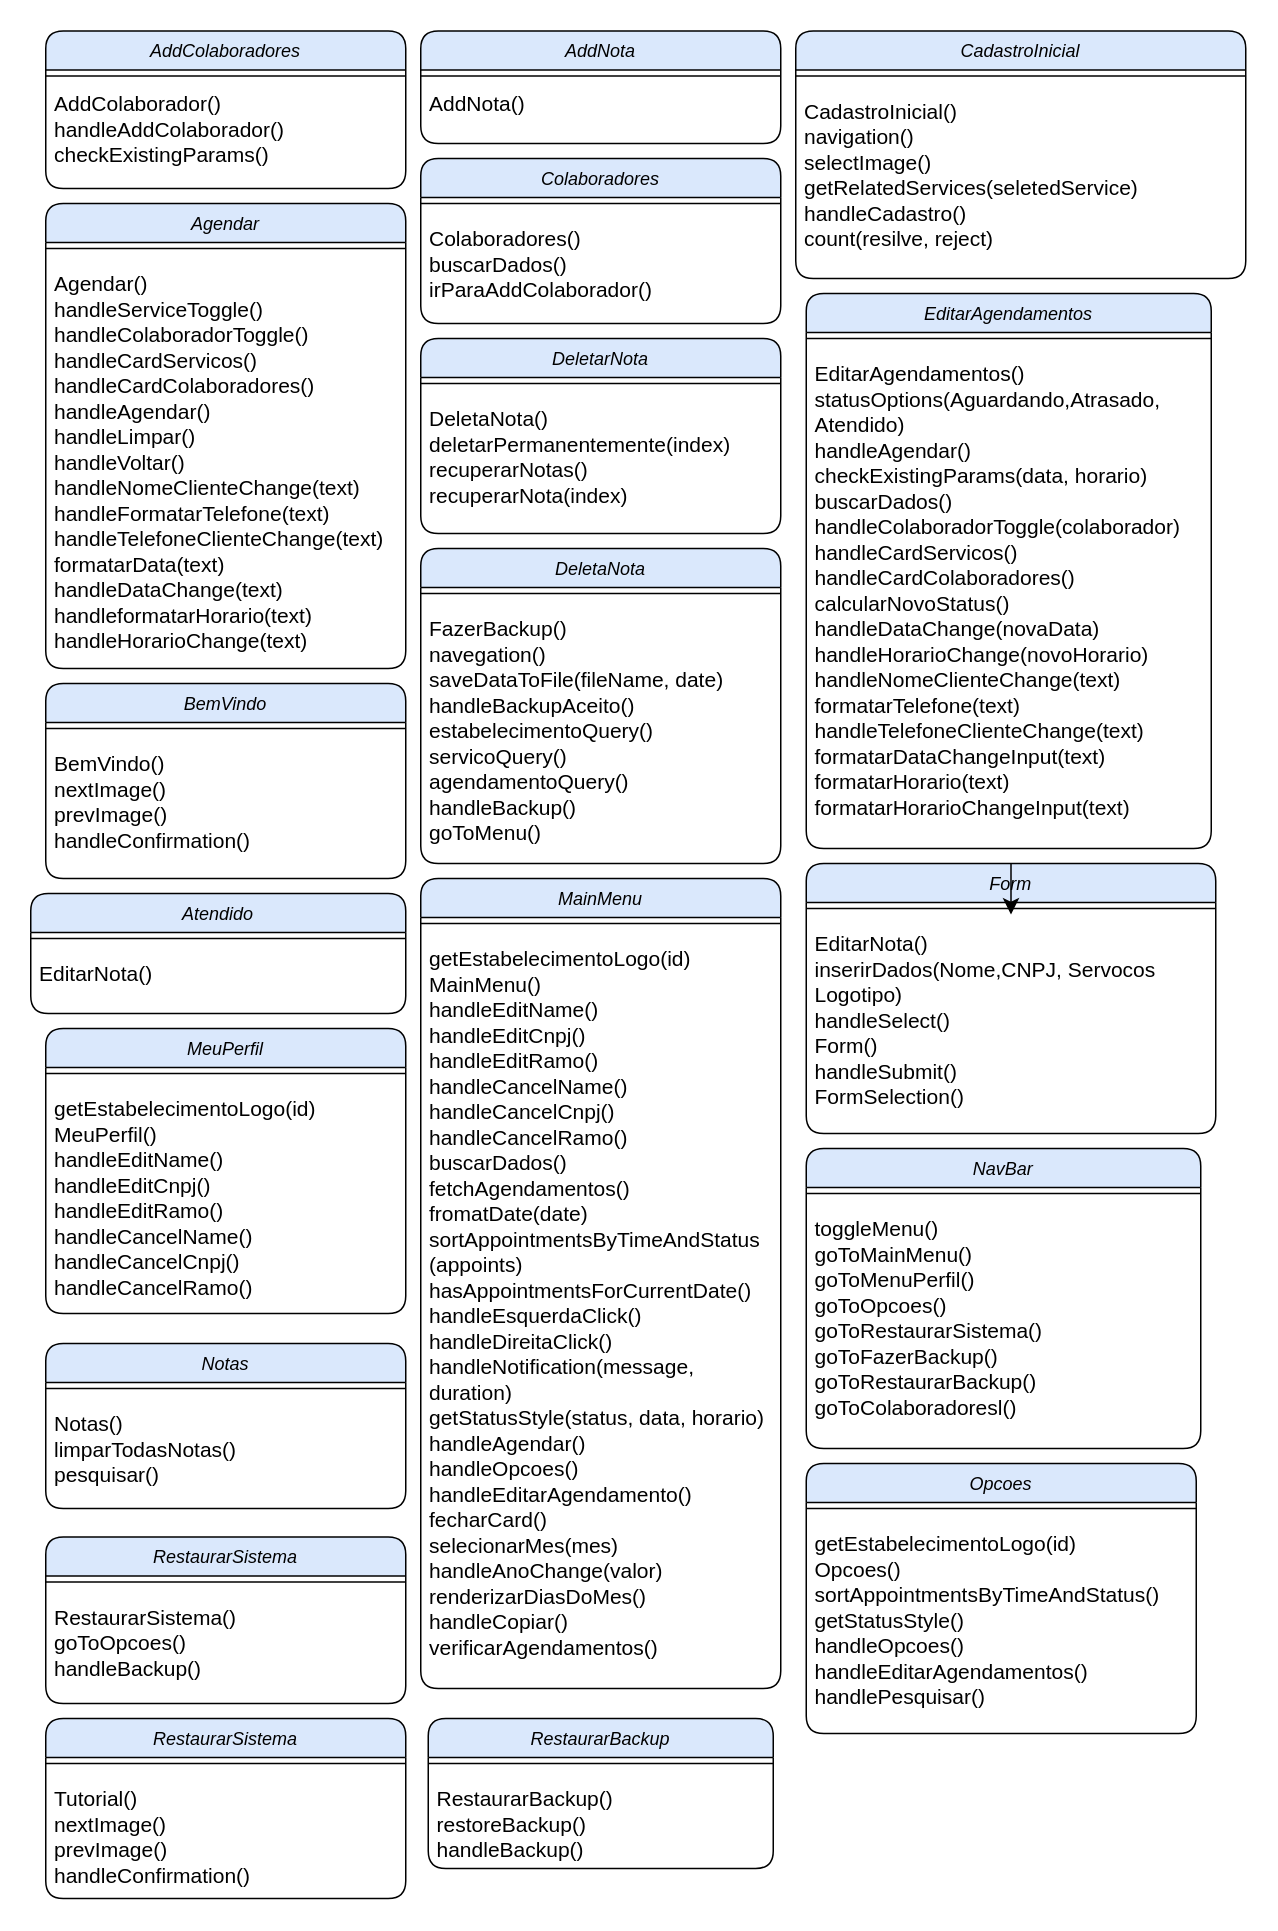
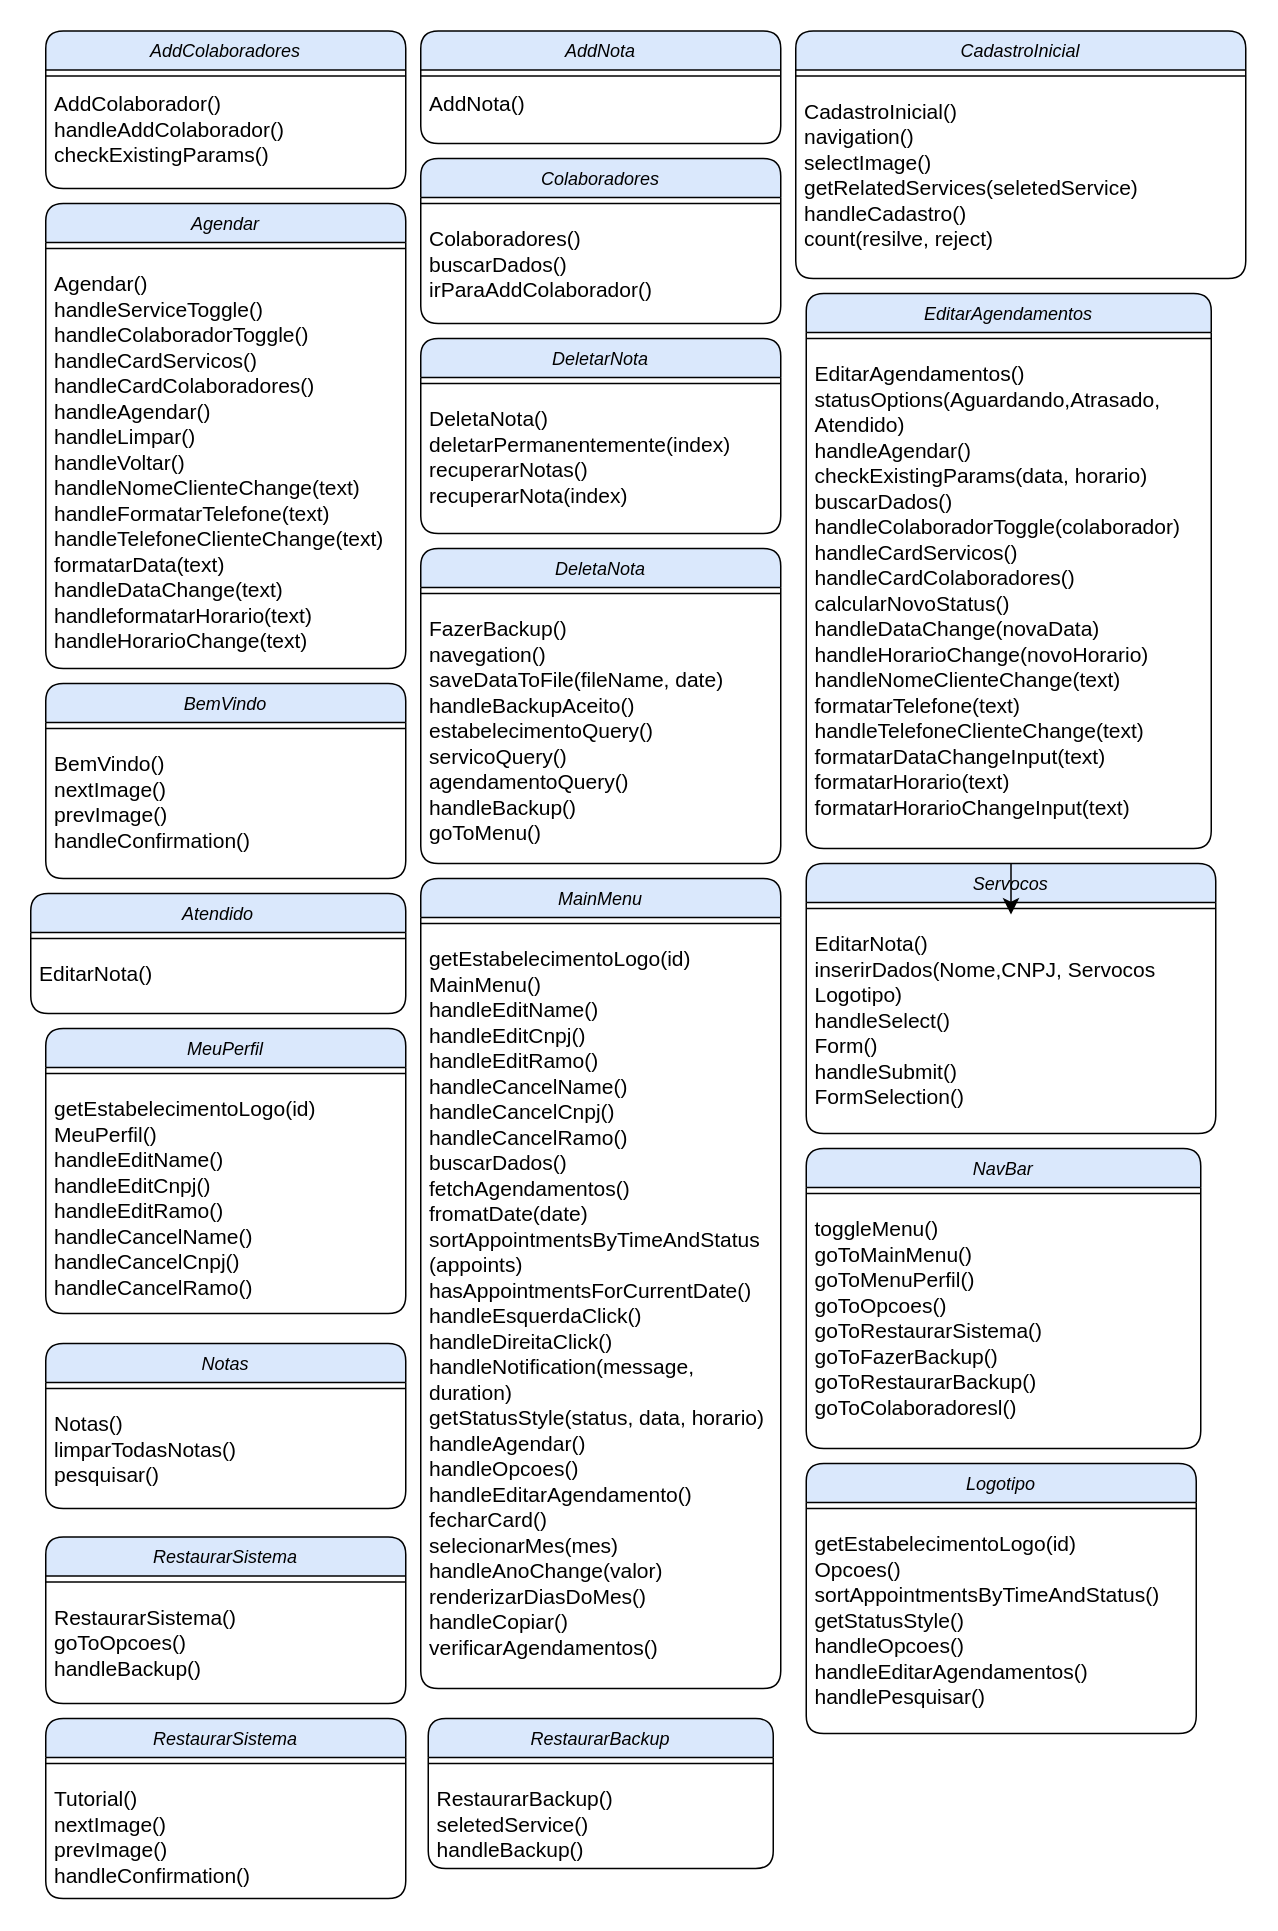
(1010, 884) -> (1010, 884)
(1001, 1484) -> (1001, 1484)
(536, 1799) -> (536, 1799)
